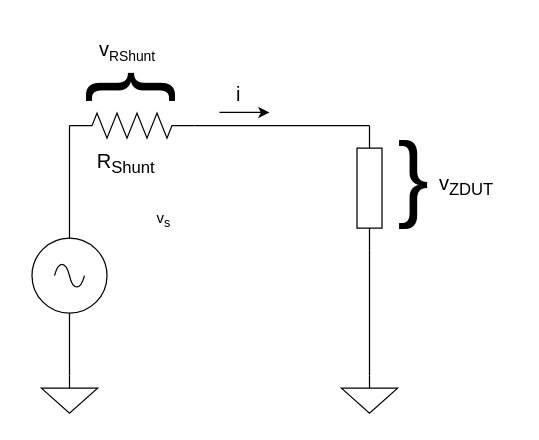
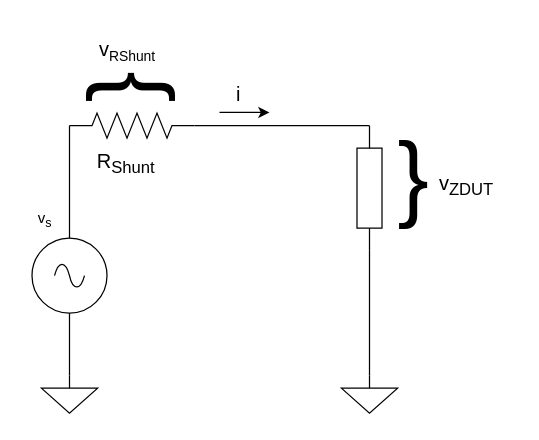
(163, 219) -> (44, 219)
